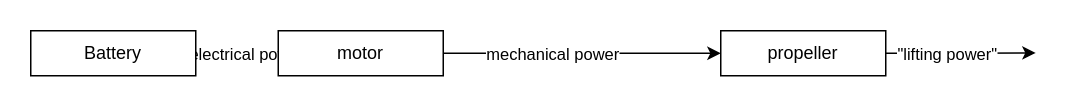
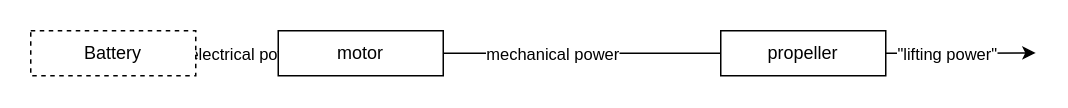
(113, 53) -> (113, 53)
(196, 53) -> (196, 53)
(709, 53) -> (713, 53)
